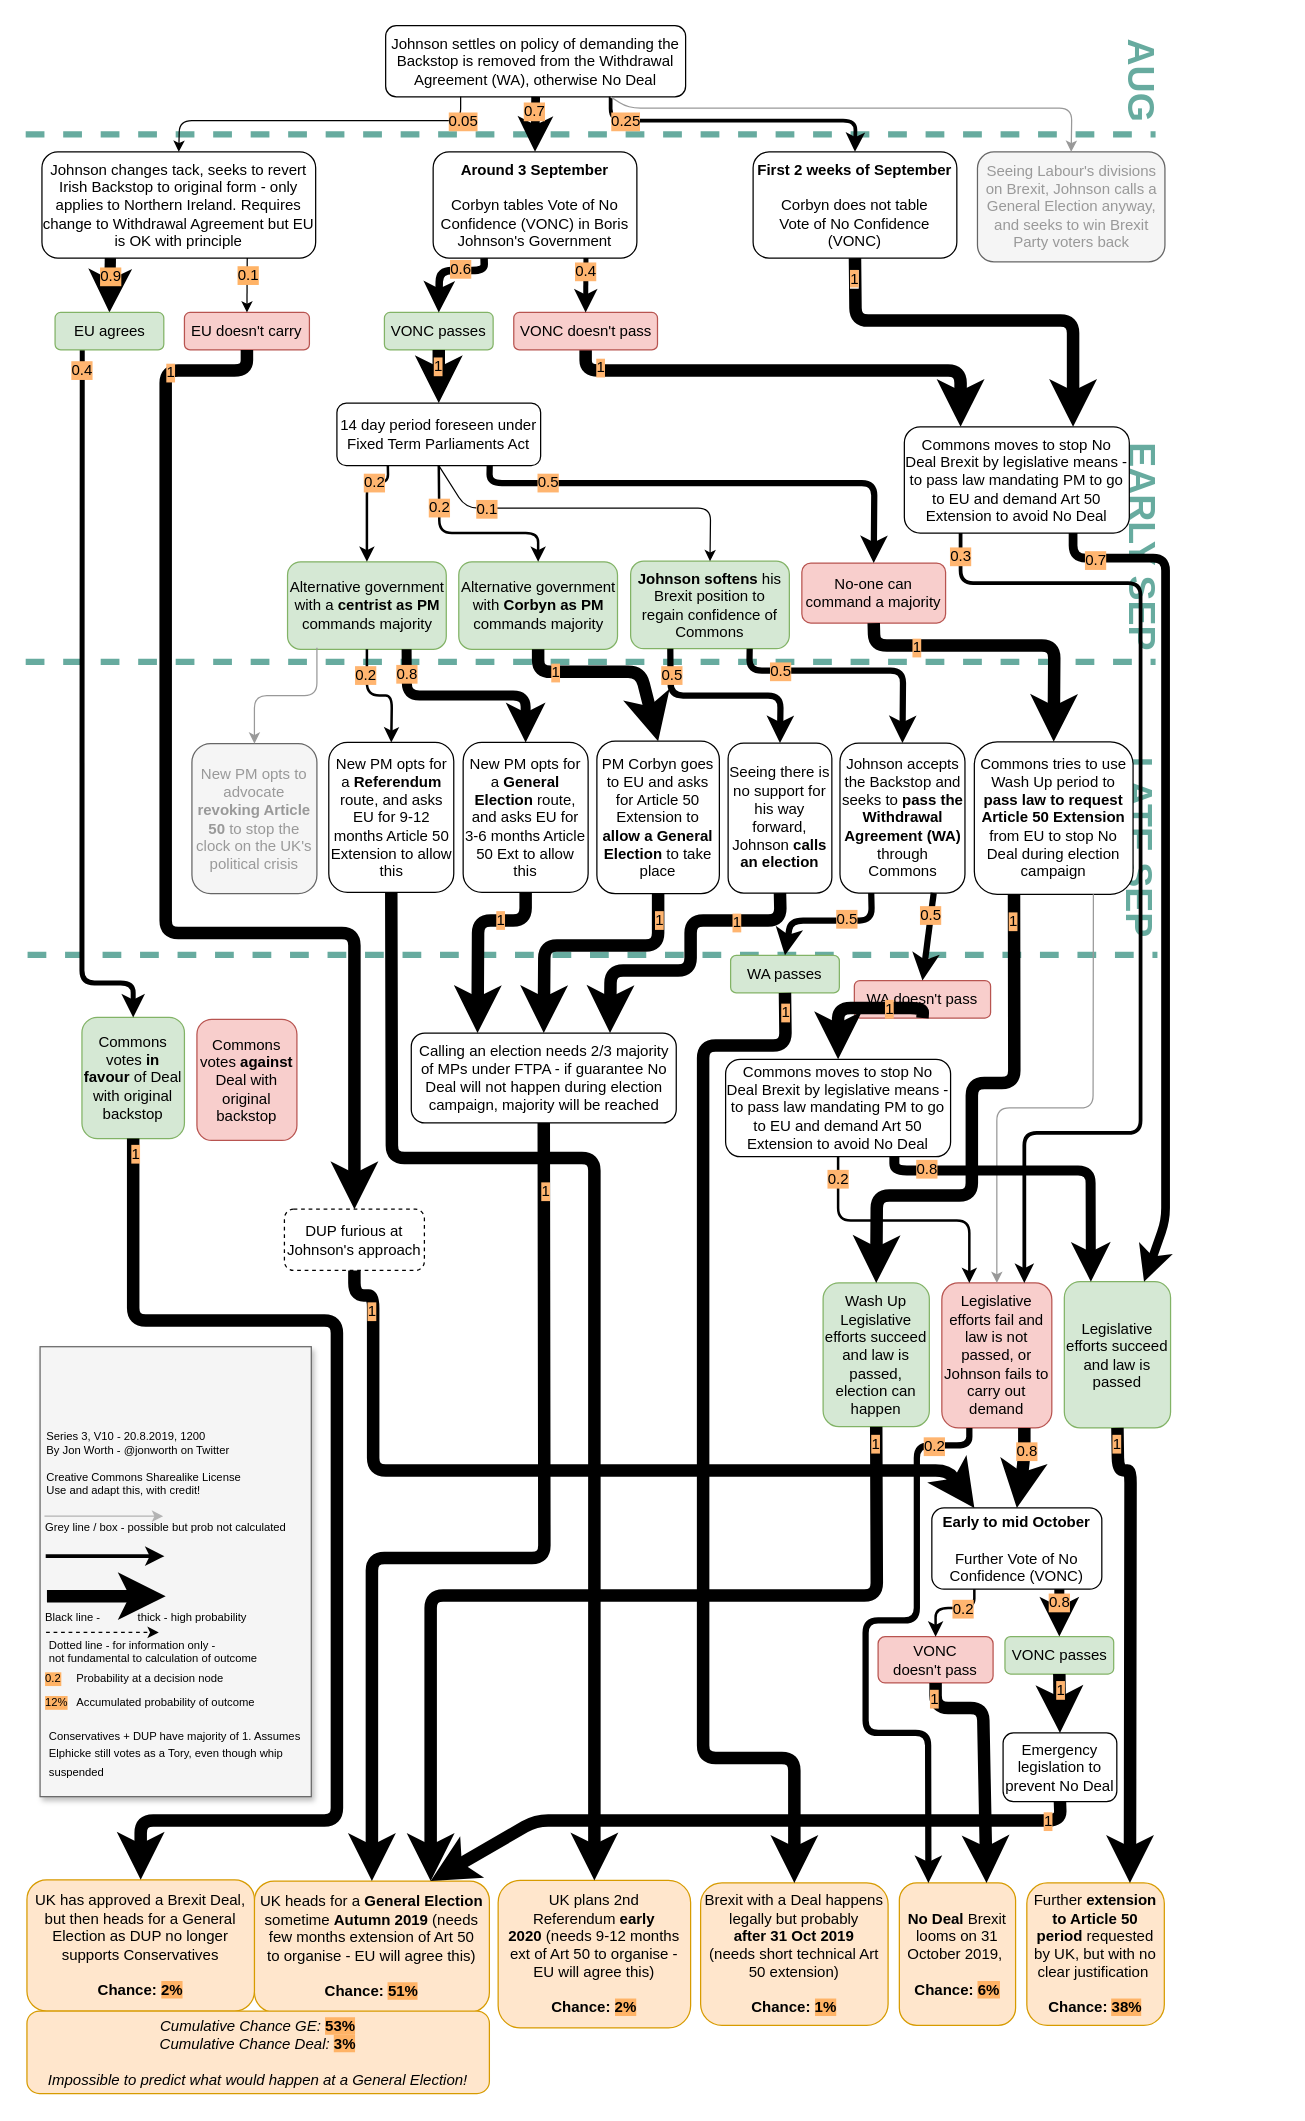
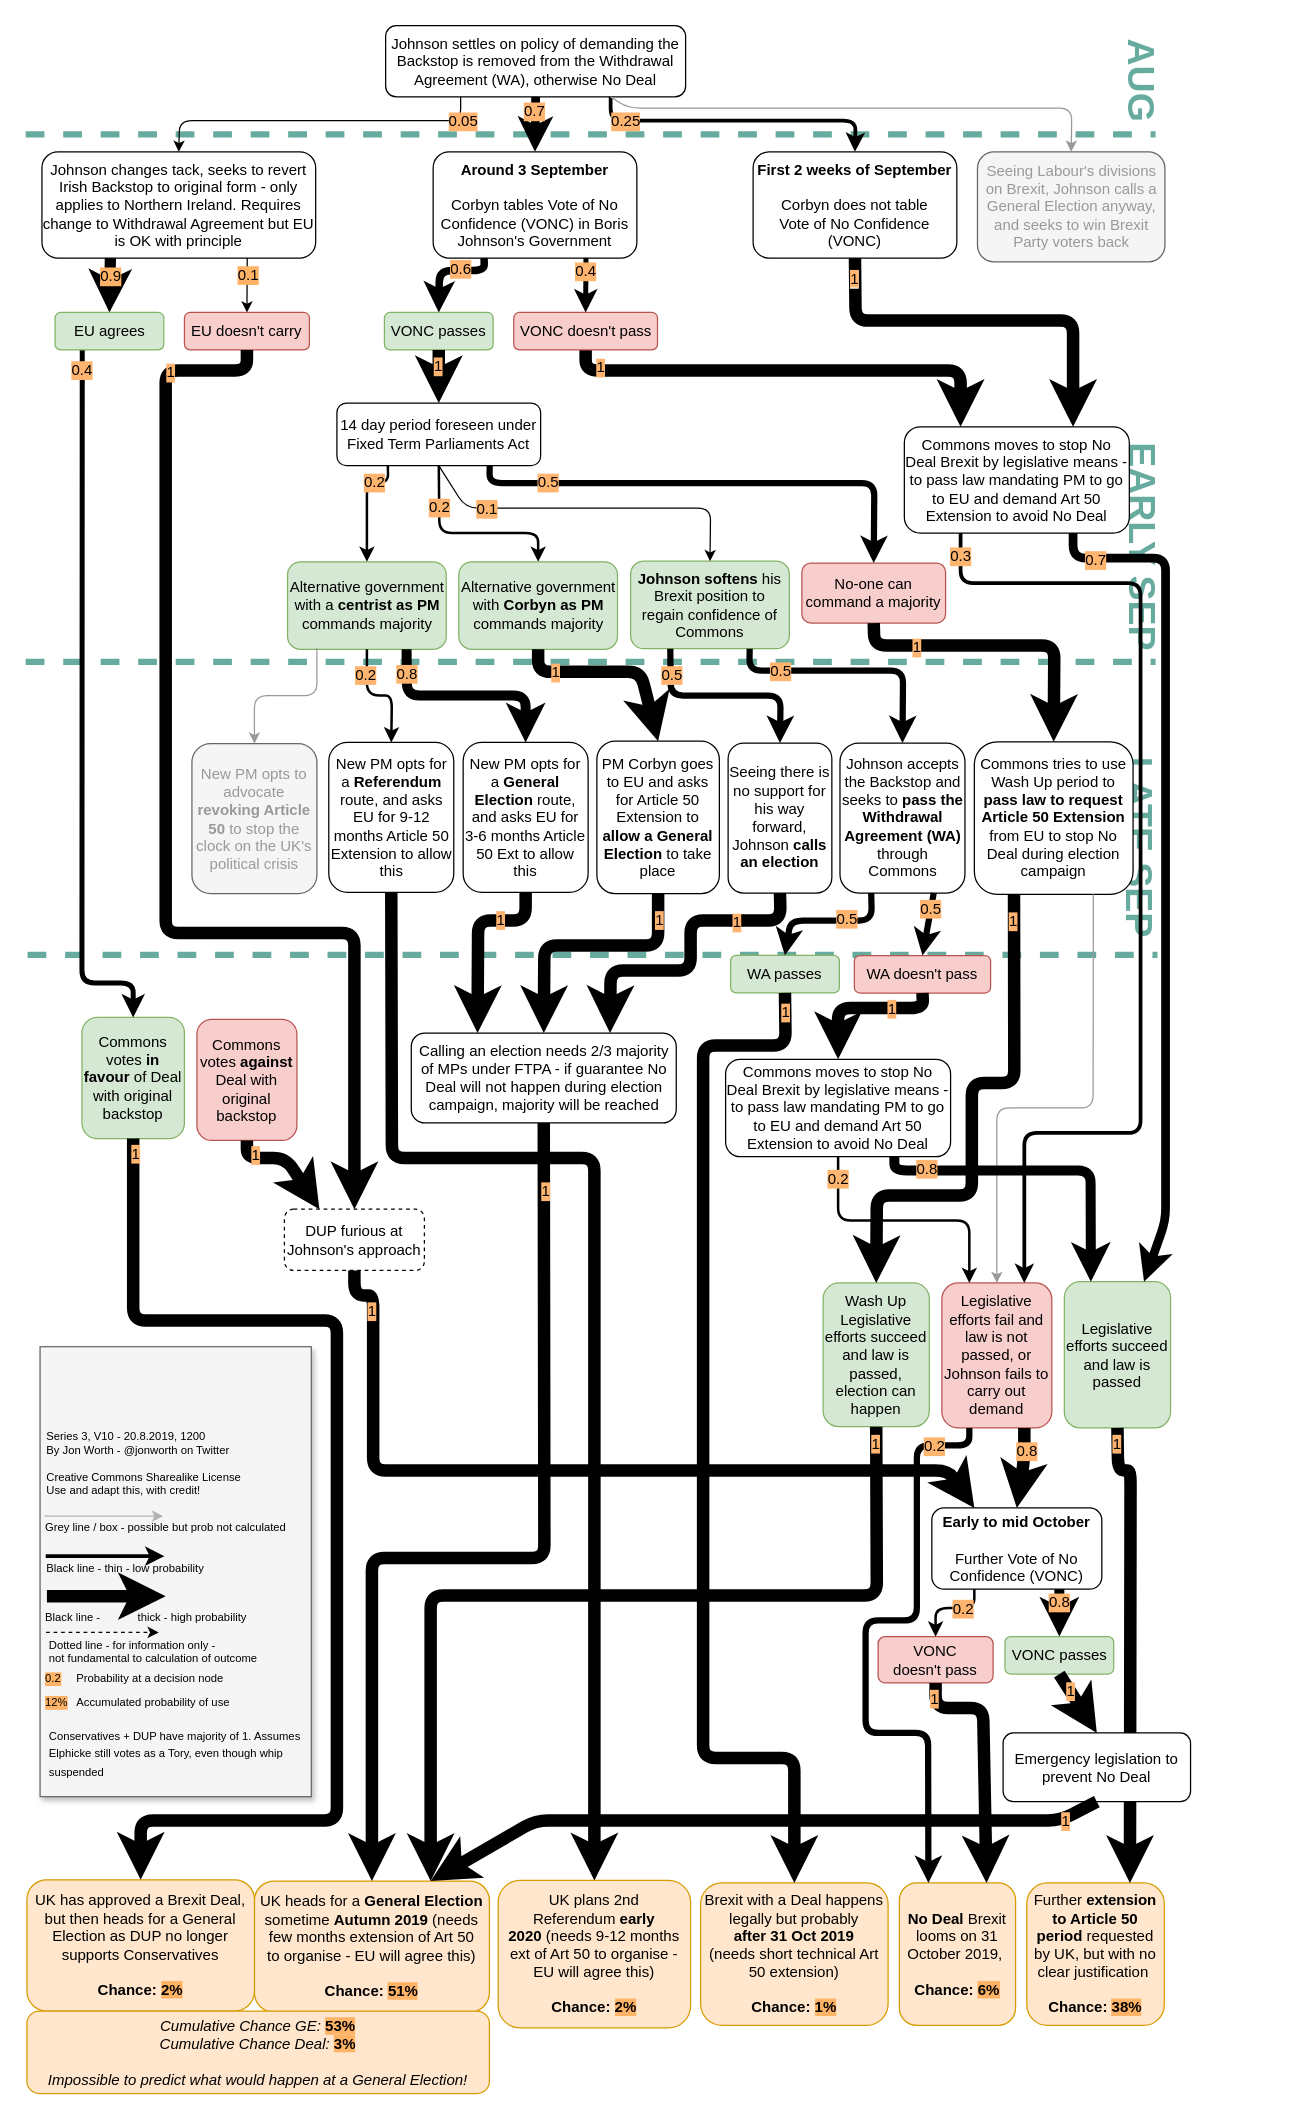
(923, 999) -> (923, 974)
none -> (277, 1158)
none -> (156, 1571)
(174, 1704) -> (161, 1704)
(1060, 1768) -> (1097, 1768)
